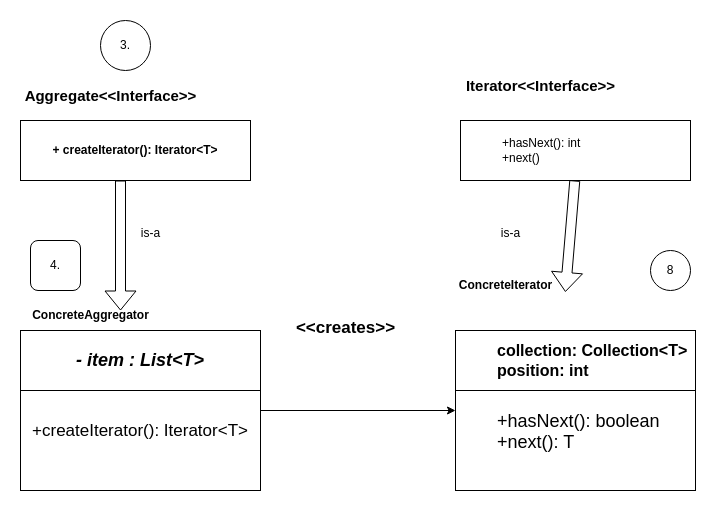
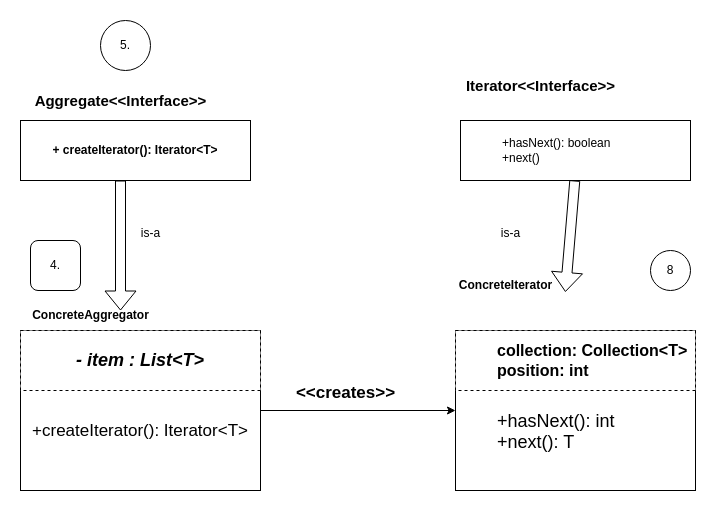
(126, 46) -> (126, 46)
(111, 96) -> (121, 101)
(508, 151) -> (522, 151)
(346, 329) -> (346, 394)
(141, 361) -> (141, 361)
(576, 361) -> (576, 361)
(517, 411) -> (503, 411)
